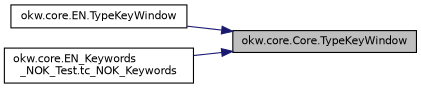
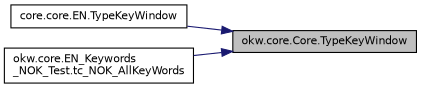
(99, 16) -> (99, 16)
(99, 66) -> (99, 66)
